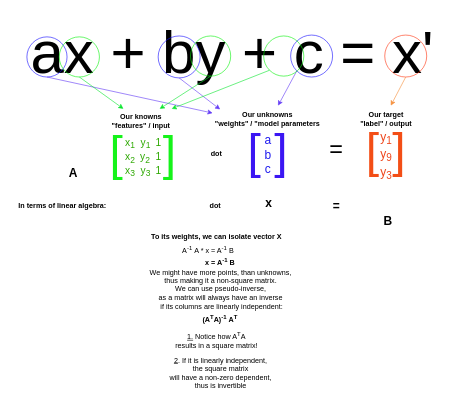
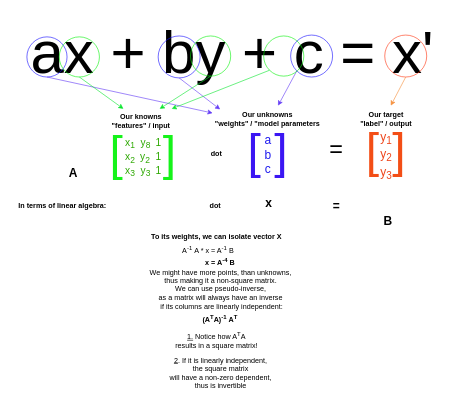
(386, 156) -> (386, 156)
(143, 158) -> (143, 158)
(220, 262) -> (220, 262)
